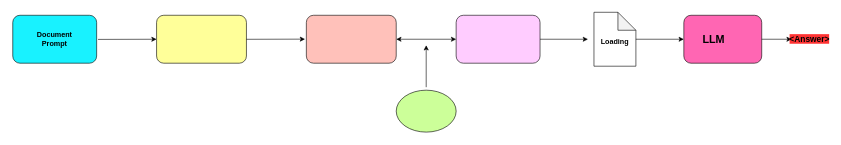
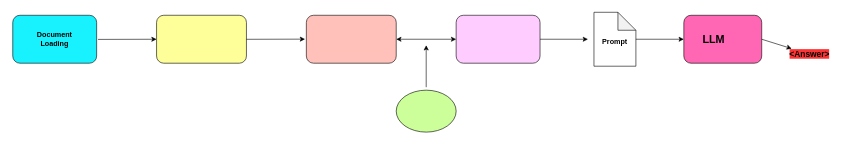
(54, 39) -> (54, 39)
(810, 39) -> (810, 54)
(615, 42) -> (615, 42)
